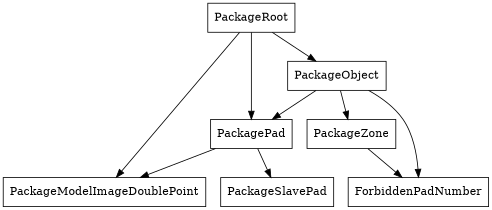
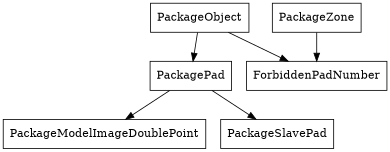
(251, 18) -> none
(343, 101) -> none
